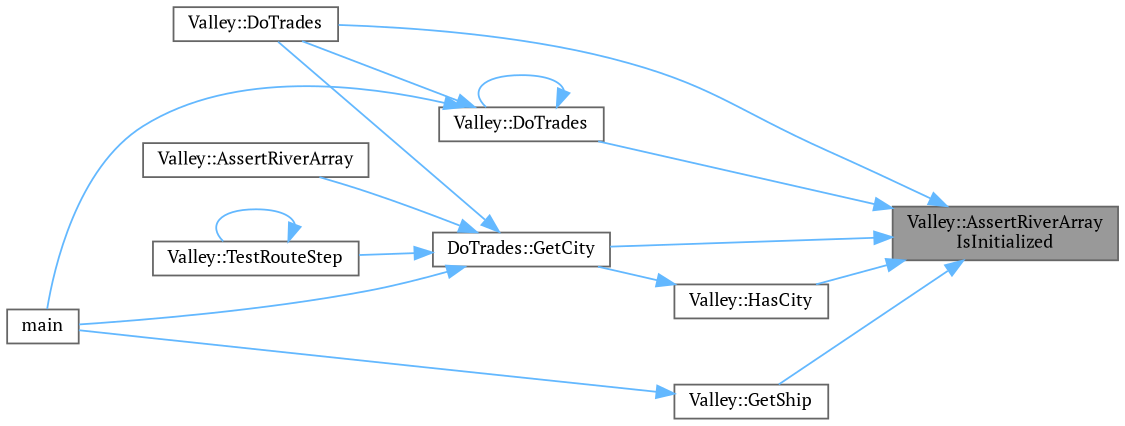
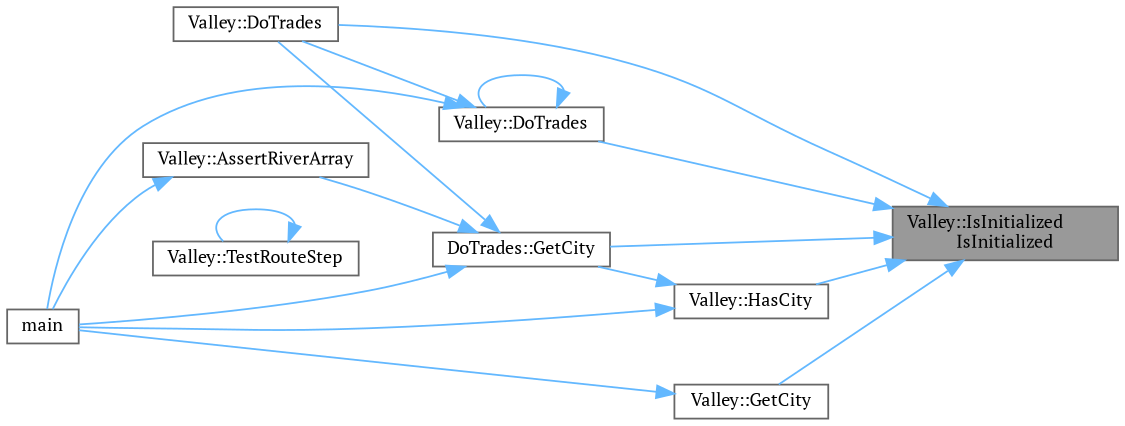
(1005, 233) -> (1005, 233)
none -> (95, 240)
(387, 254) -> none
none -> (368, 328)
(751, 402) -> (751, 402)
